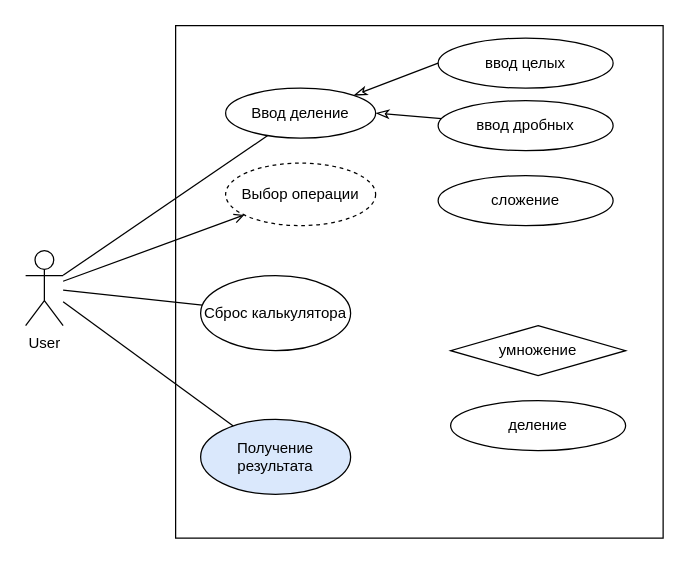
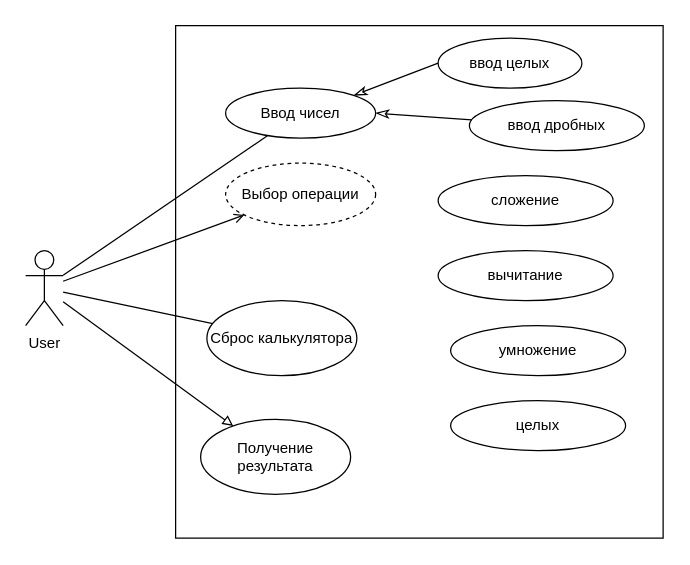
(526, 63) -> (510, 63)
(301, 113) -> (301, 113)
(526, 126) -> (557, 126)
none -> (526, 276)
(276, 313) -> (282, 338)
(538, 351) -> (538, 351)
(227, 421) -> (223, 419)
(538, 426) -> (538, 426)
(276, 457) -> (276, 457)
